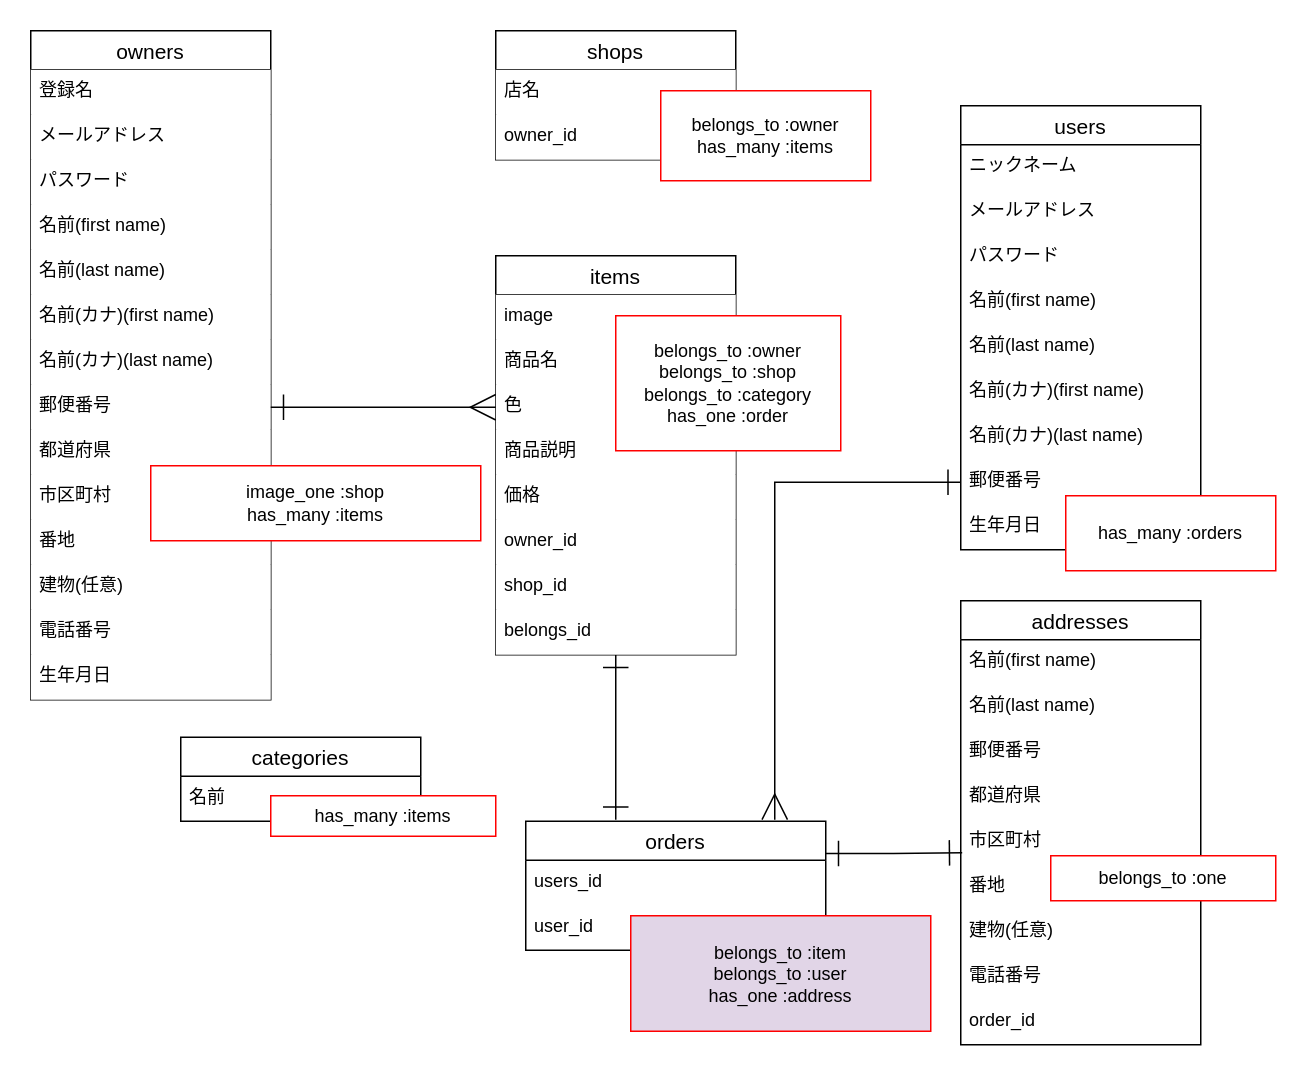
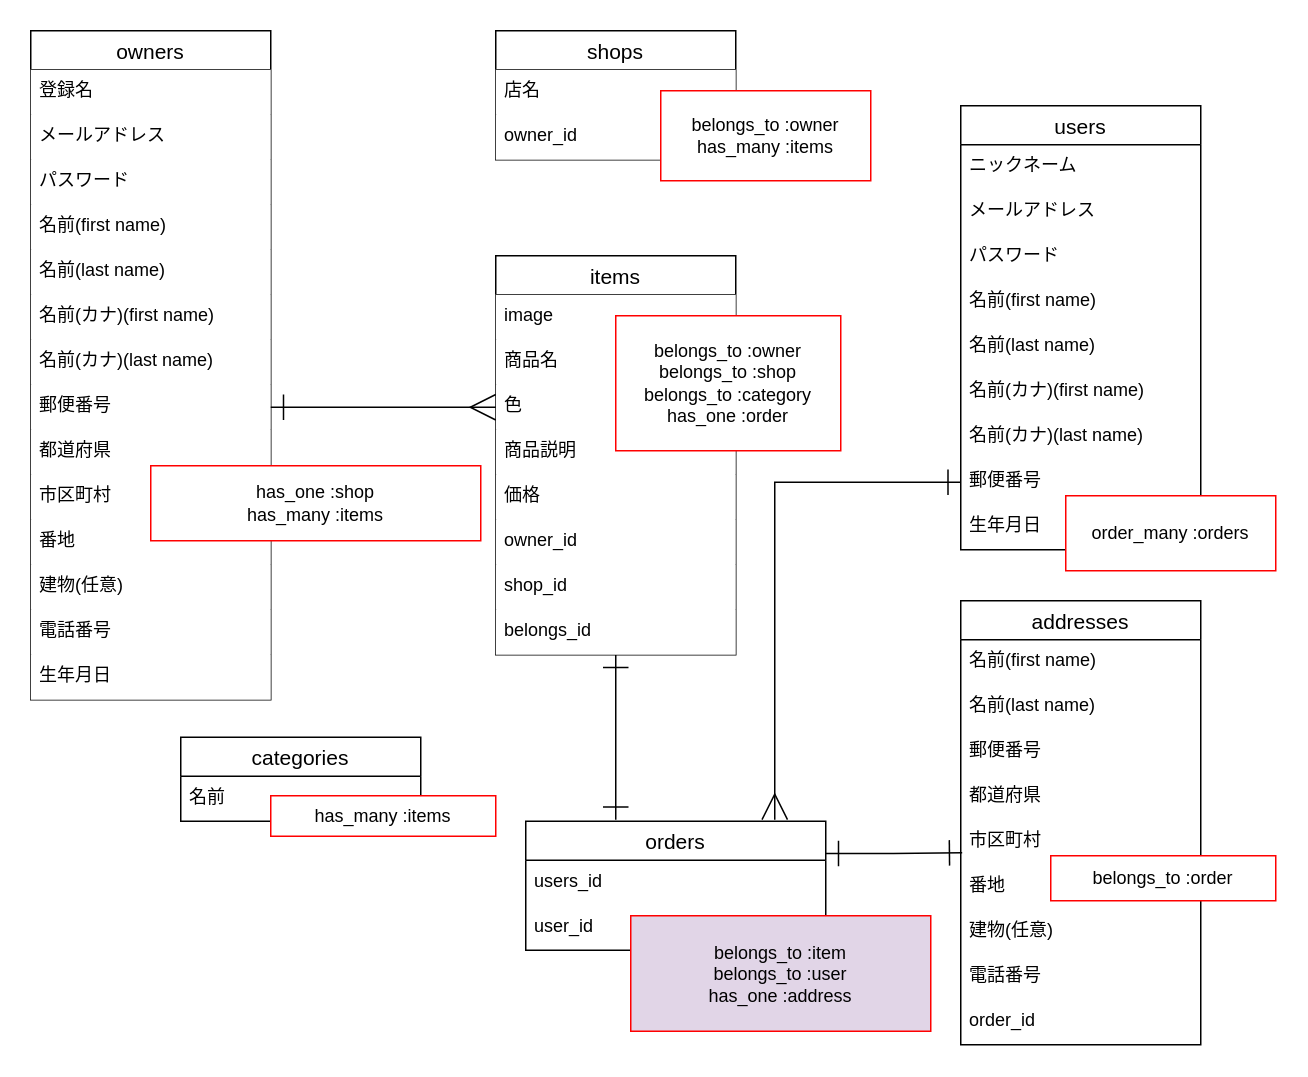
(316, 503) -> (316, 503)
(1171, 533) -> (1171, 533)
(1163, 878) -> (1163, 878)
